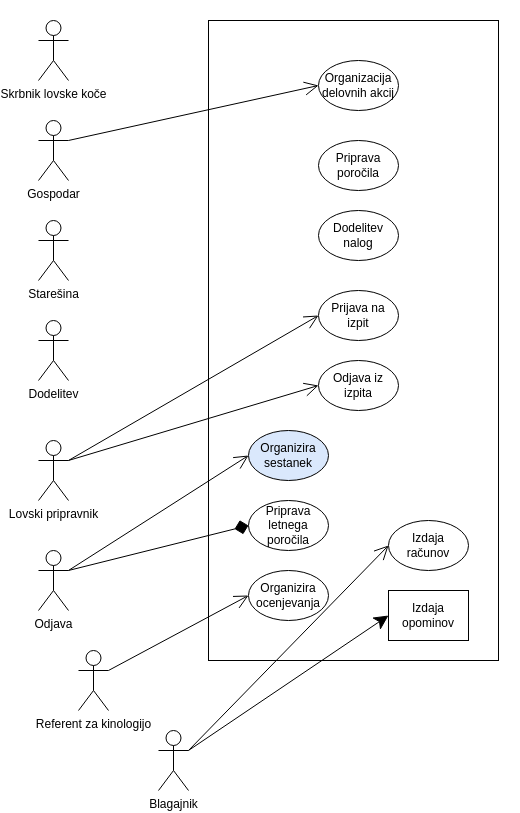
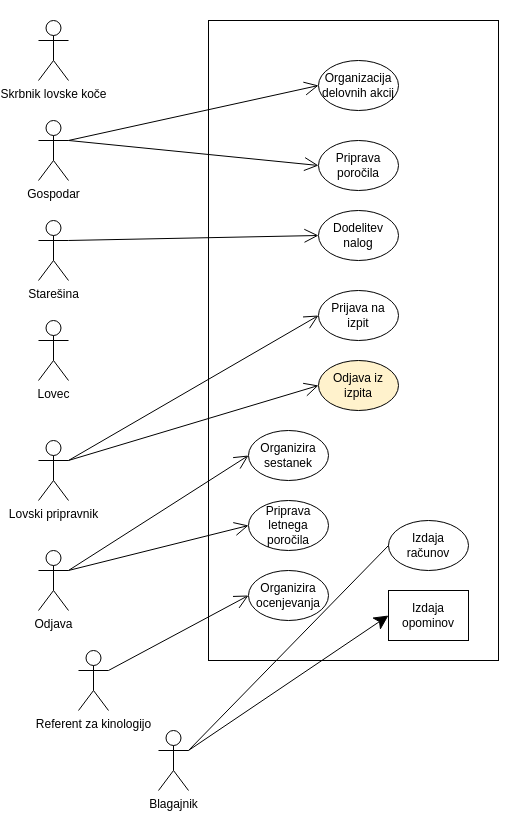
none -> (193, 153)
none -> (193, 238)
(359, 386) -> (359, 386)
(54, 395) -> (54, 395)
(289, 456) -> (289, 456)
(234, 529) -> (240, 528)
(385, 549) -> (385, 549)
